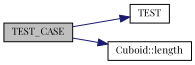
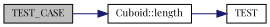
(96, 23) -> (204, 14)
